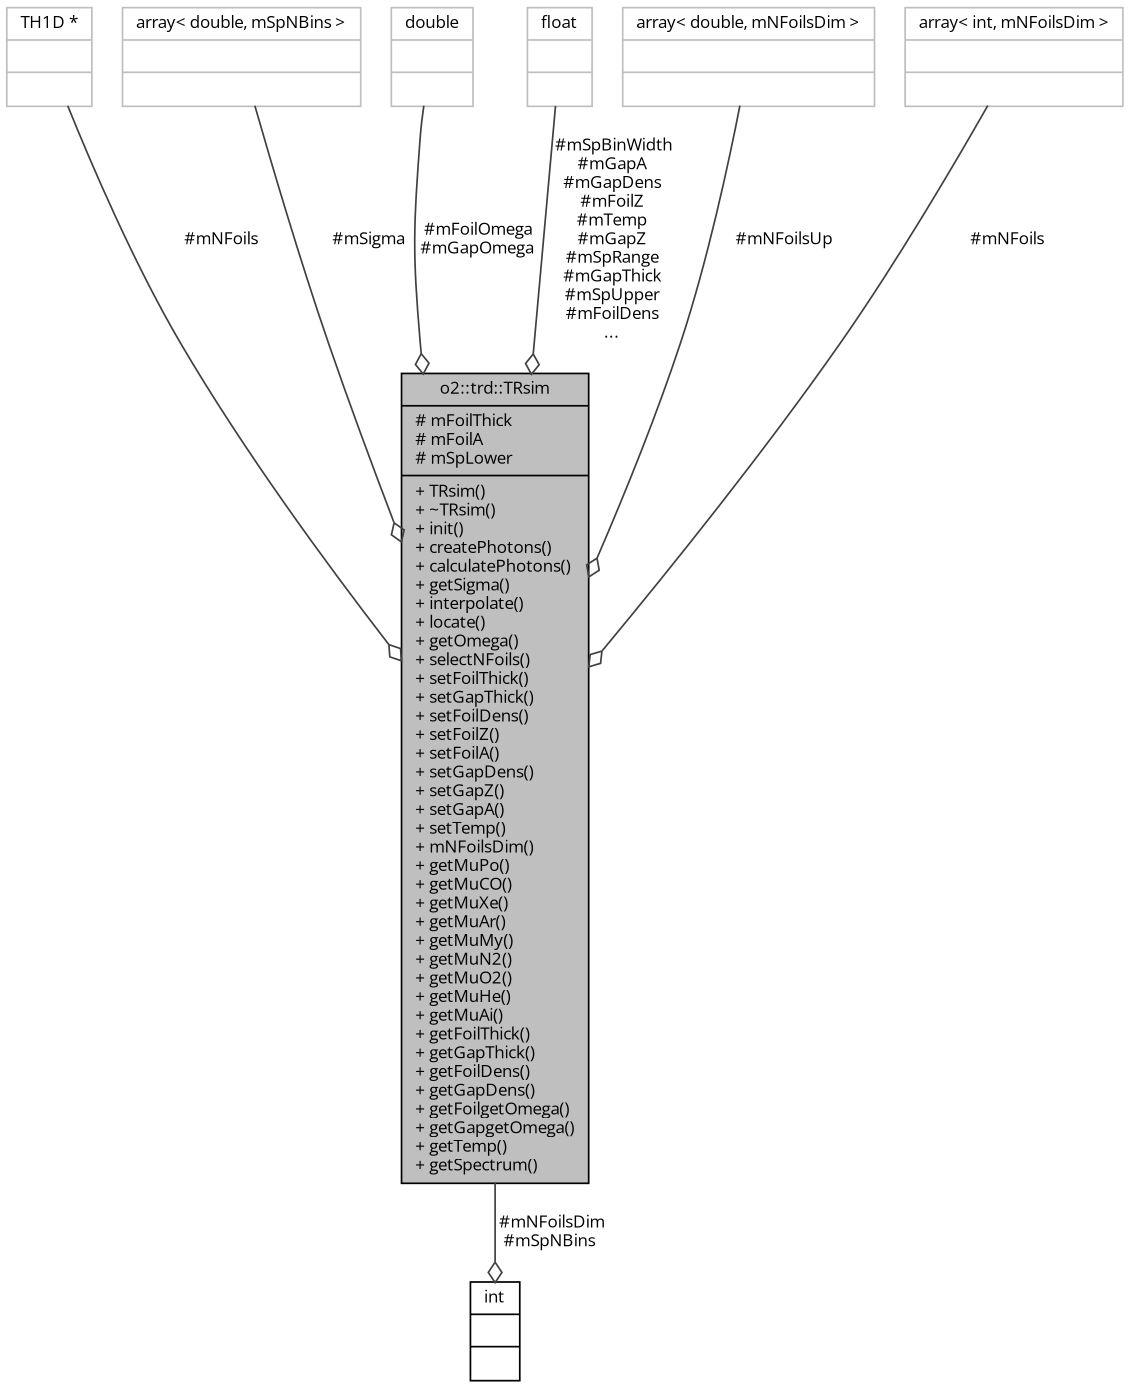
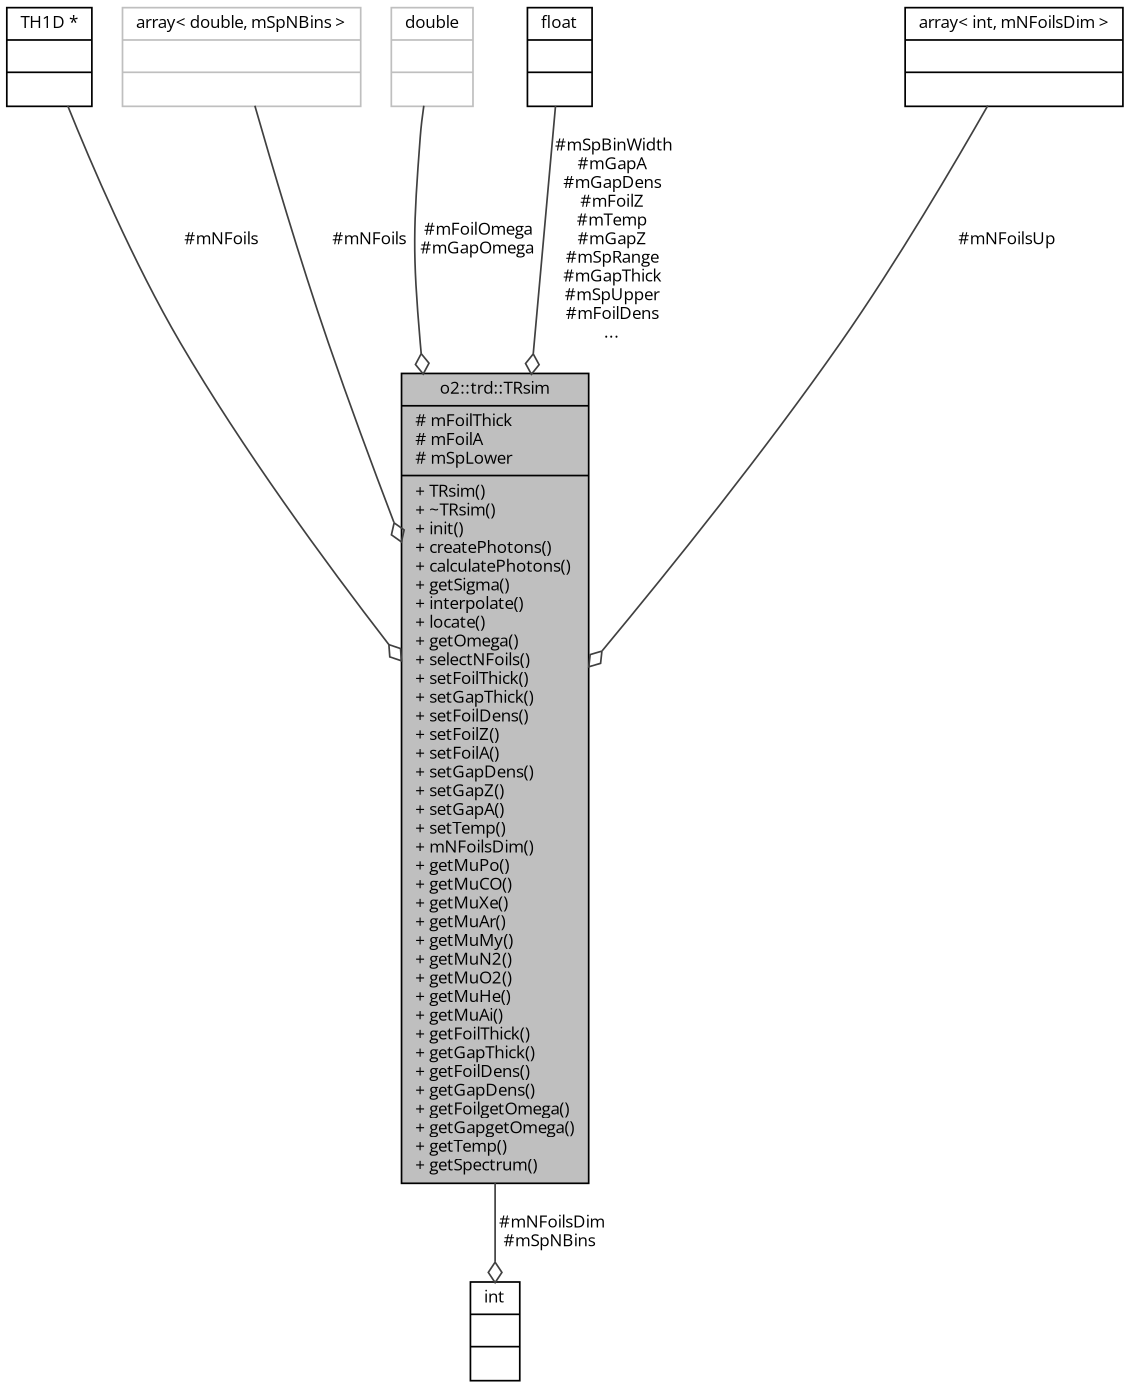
(49, 57) -> (49, 57)
(560, 57) -> (560, 57)
(749, 57) -> none
(1014, 57) -> (1014, 57)
(368, 240) -> (368, 240)
(1006, 240) -> (1006, 240)
